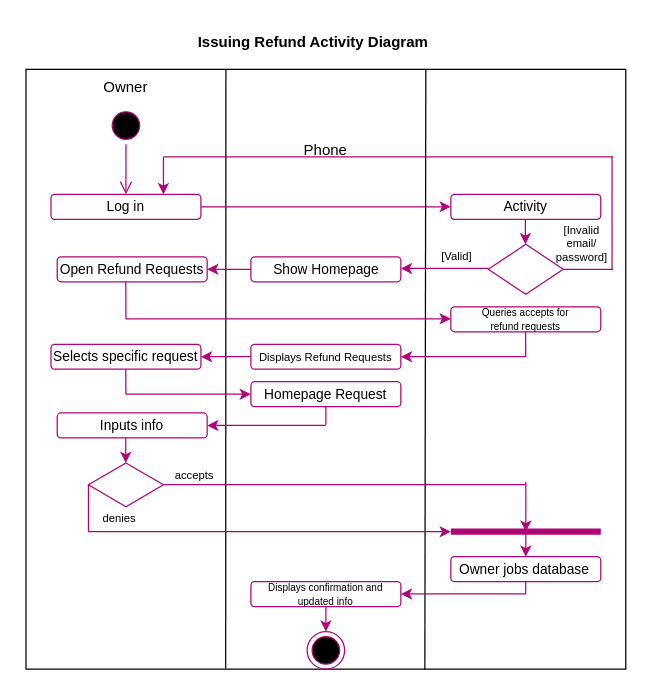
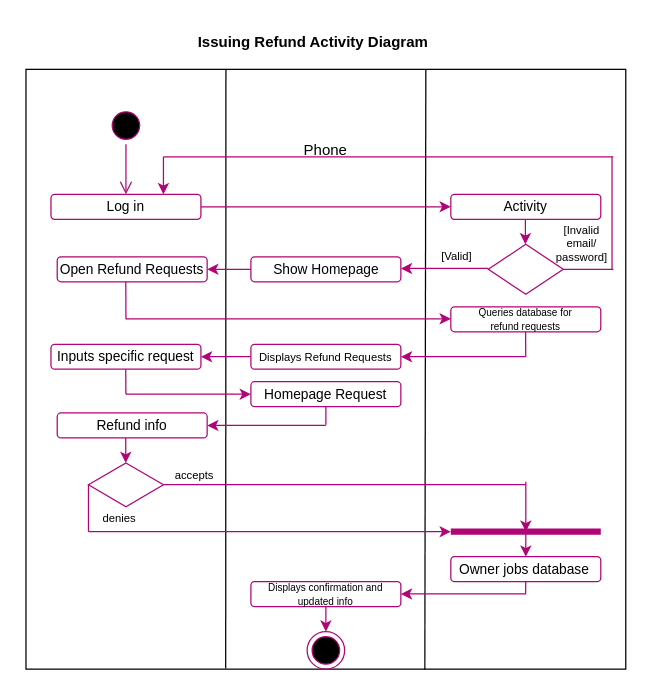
(126, 88) -> none
(526, 319) -> (526, 319)
(126, 357) -> (126, 357)
(132, 426) -> (132, 426)
